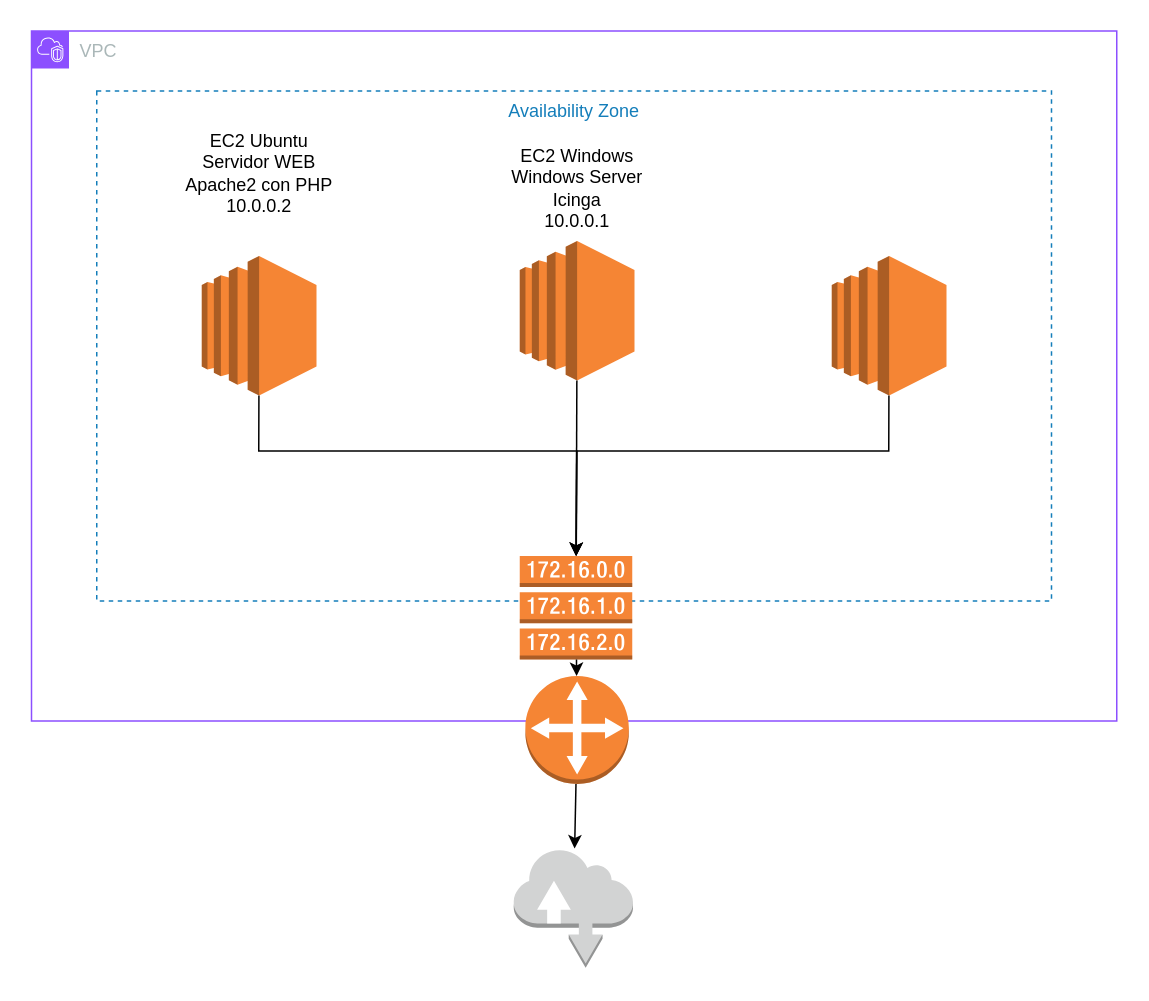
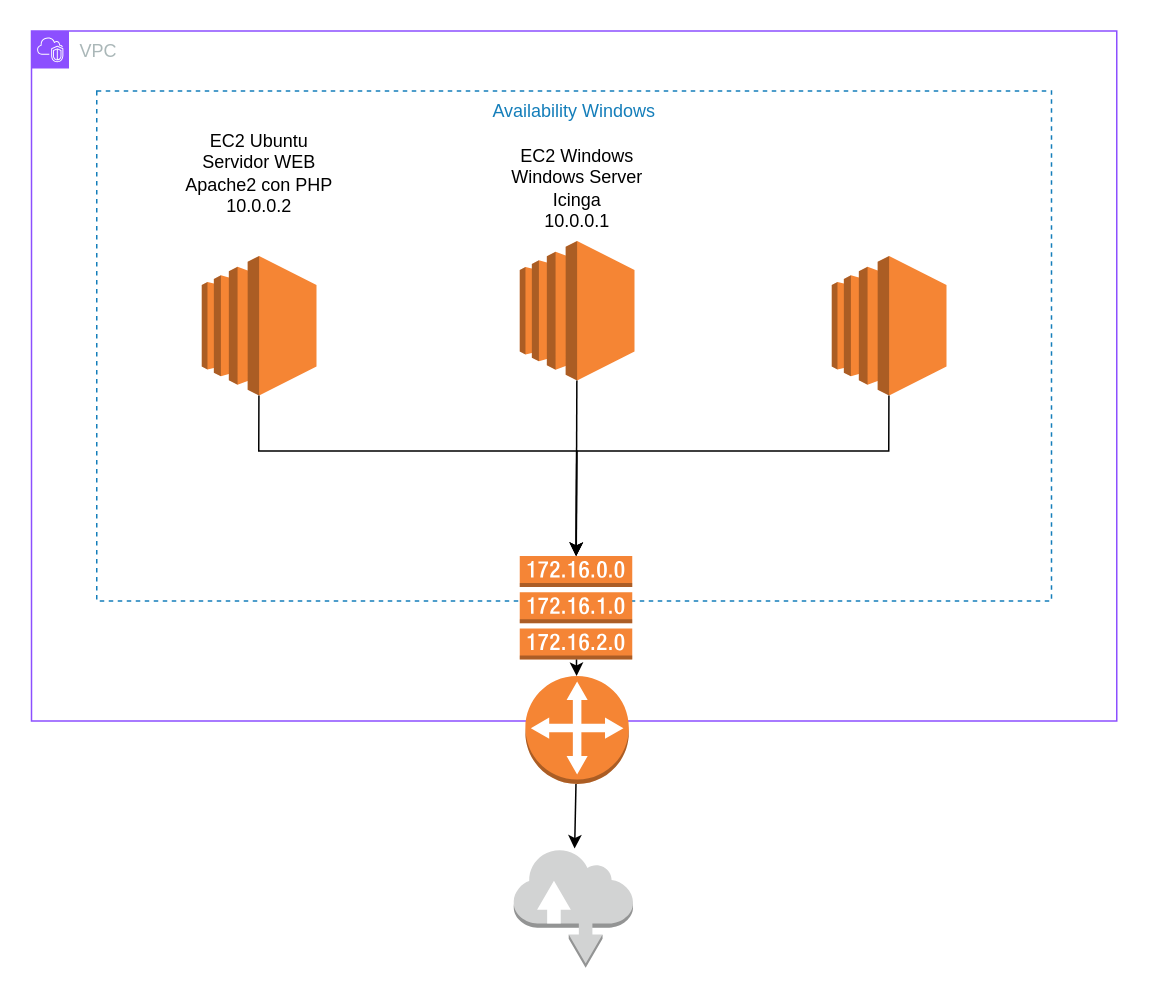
(575, 112) -> (575, 112)
